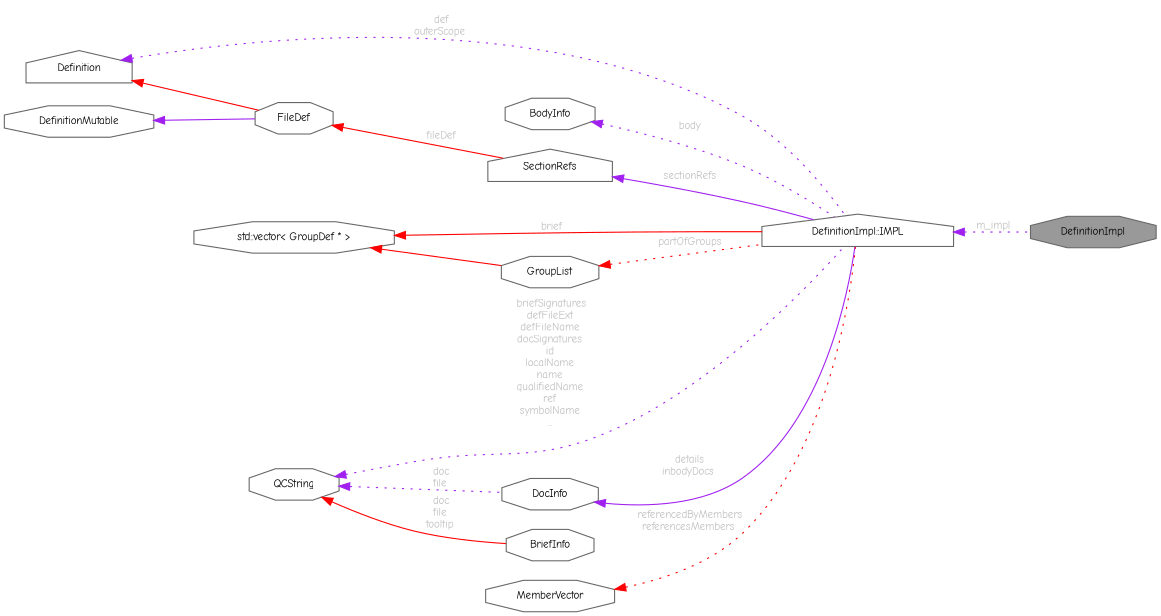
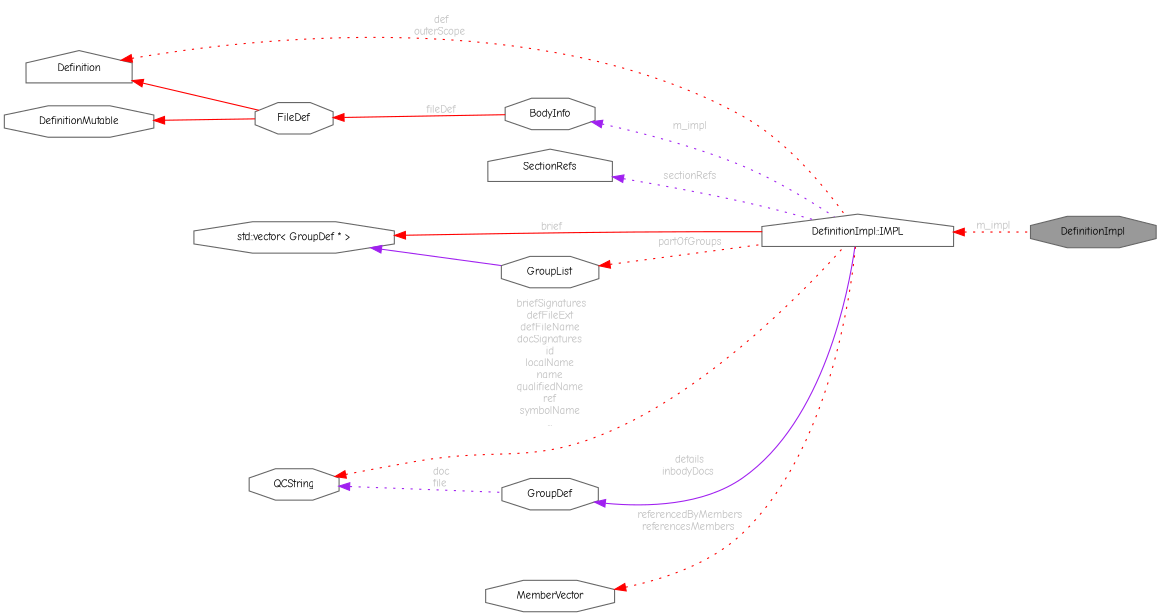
(514, 47) -> (514, 47)
(210, 120) -> (210, 120)
(688, 126) -> (688, 126)
(423, 143) -> (425, 116)
(719, 197) -> (719, 197)
(997, 232) -> (997, 232)
(441, 257) -> (441, 257)
(624, 424) -> (624, 424)
(550, 494) -> (550, 494)
(550, 545) -> none
